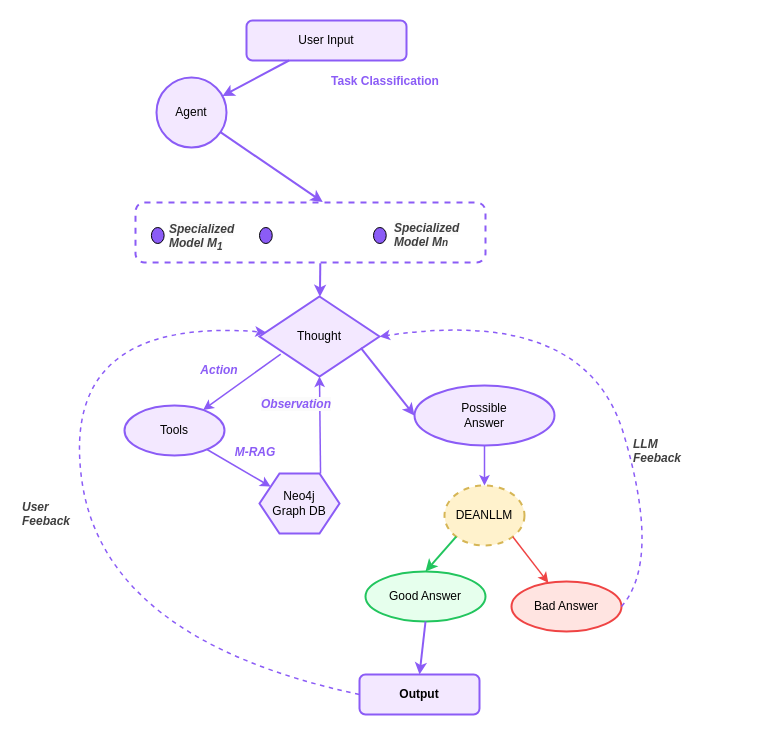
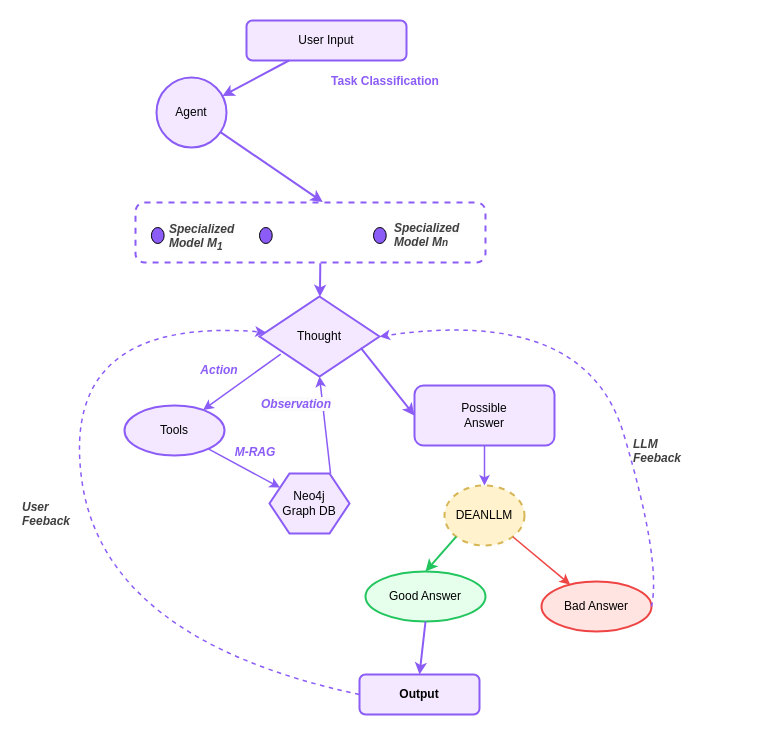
(485, 416) -> (485, 416)
(300, 504) -> (310, 504)
(567, 607) -> (597, 607)
